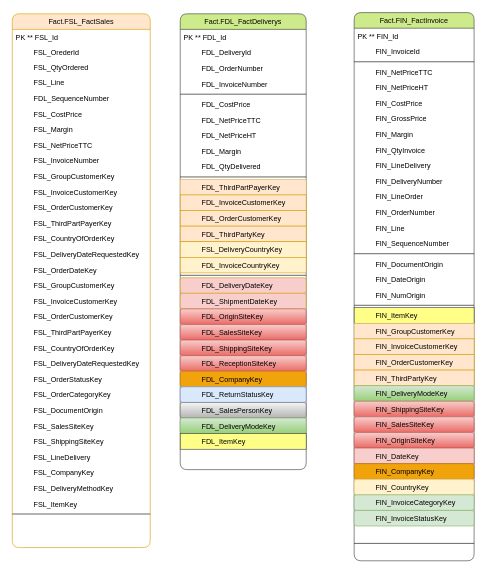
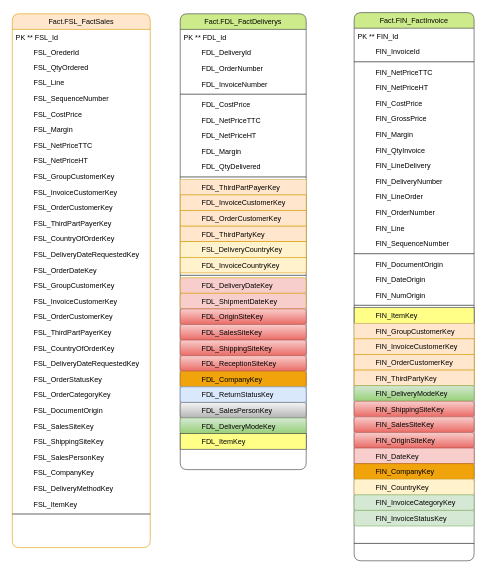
(52, 98) -> (52, 98)
(49, 161) -> (43, 161)
(45, 457) -> (51, 457)
